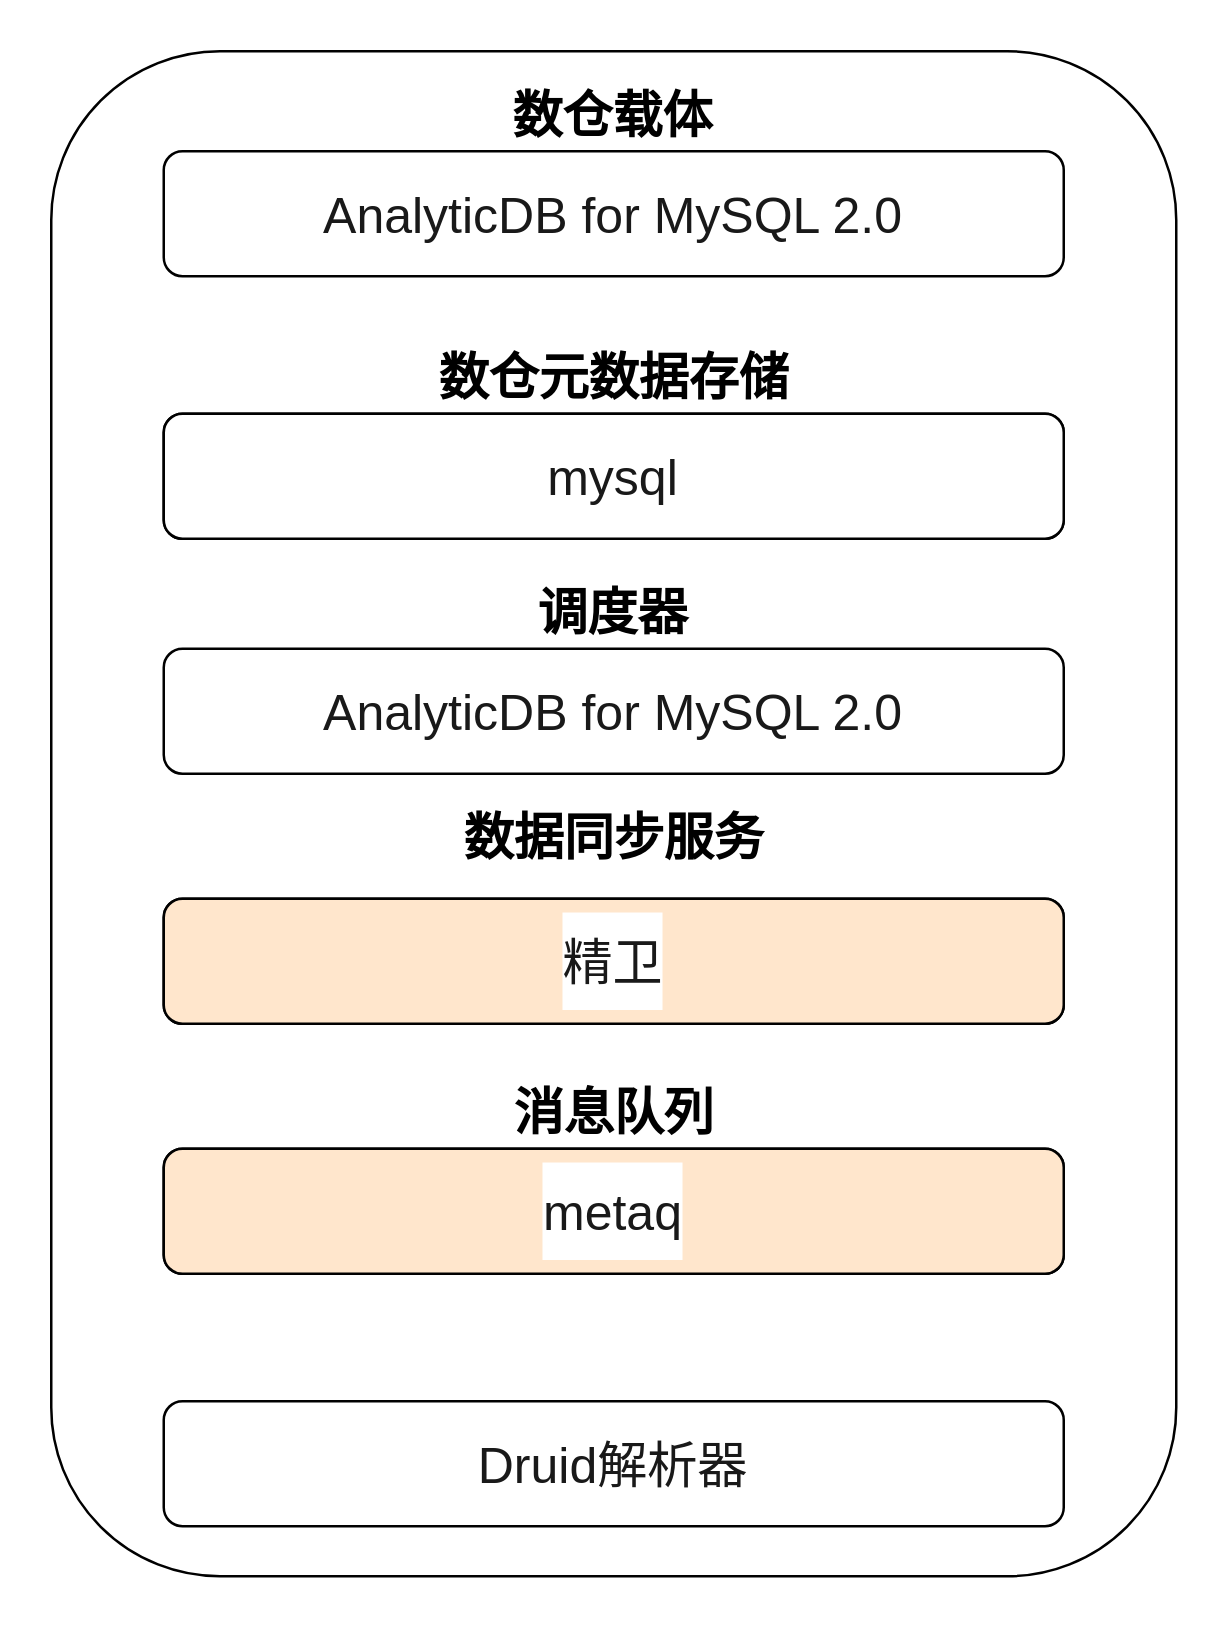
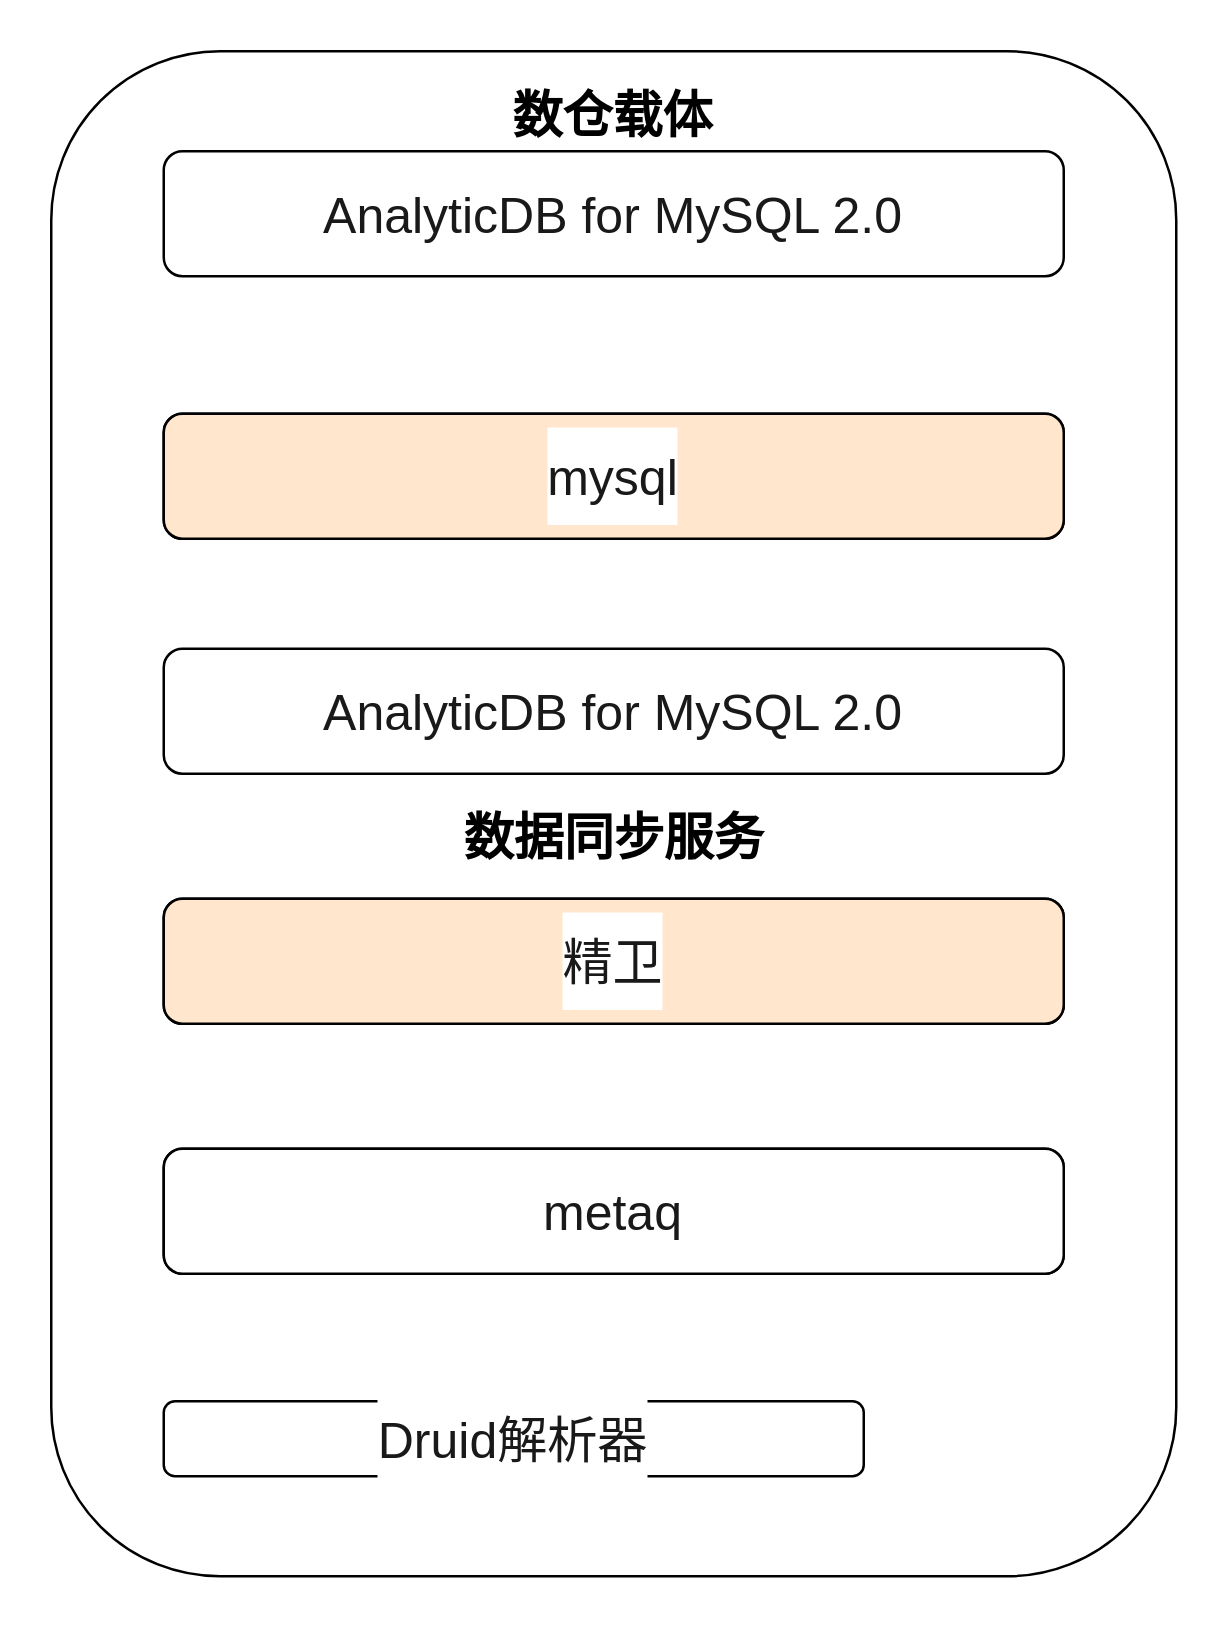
(614, 376) -> none
(614, 476) -> (614, 476)
(614, 611) -> none
(614, 1111) -> none
(614, 1211) -> (614, 1211)
(614, 1464) -> (514, 1439)
